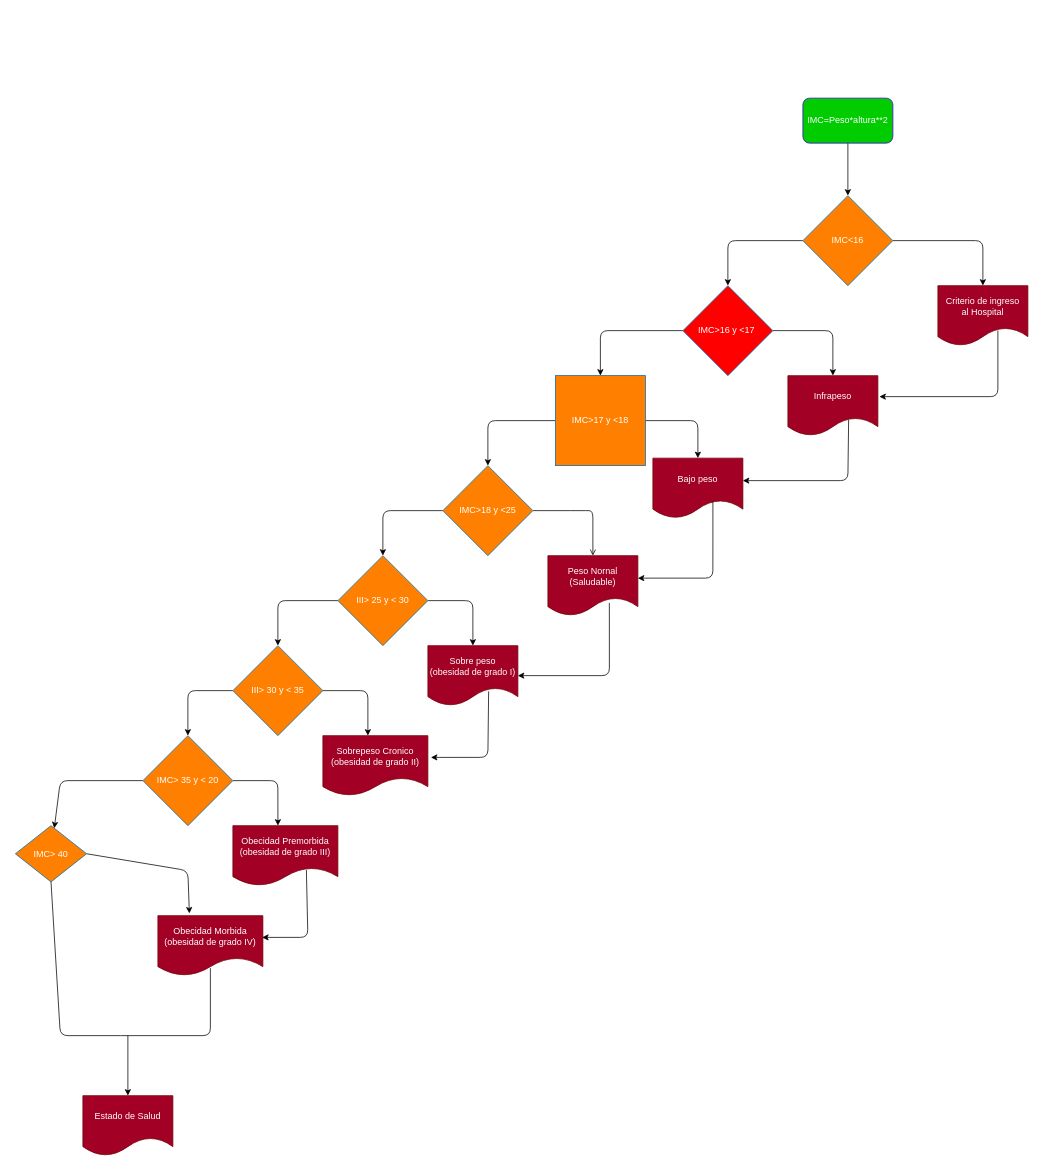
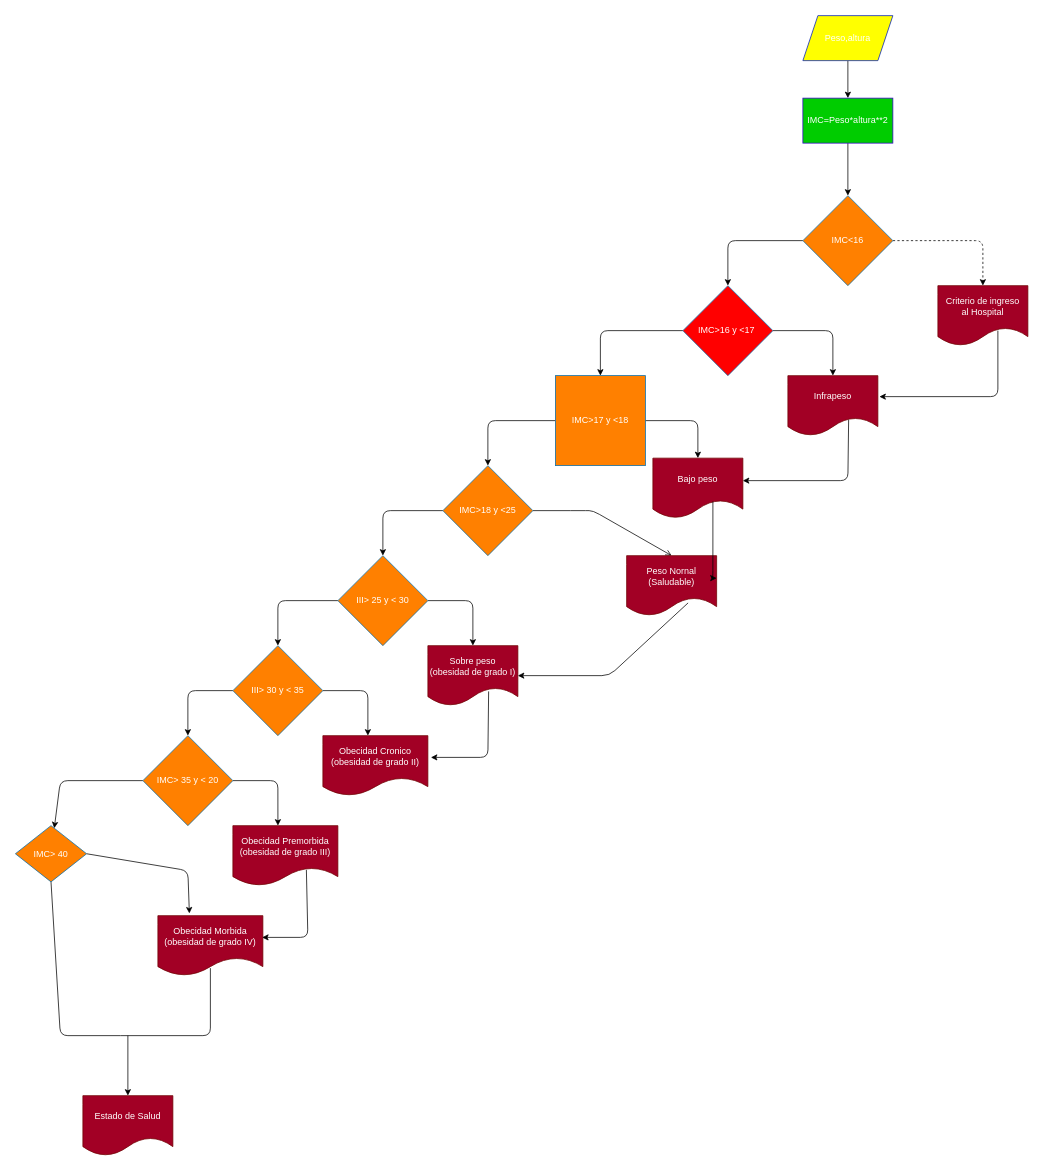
none -> (848, 38)
none -> (848, 61)
(848, 120) -> (848, 120)
(955, 240) -> (955, 240)
(593, 585) -> (672, 585)
(375, 756) -> (375, 756)
